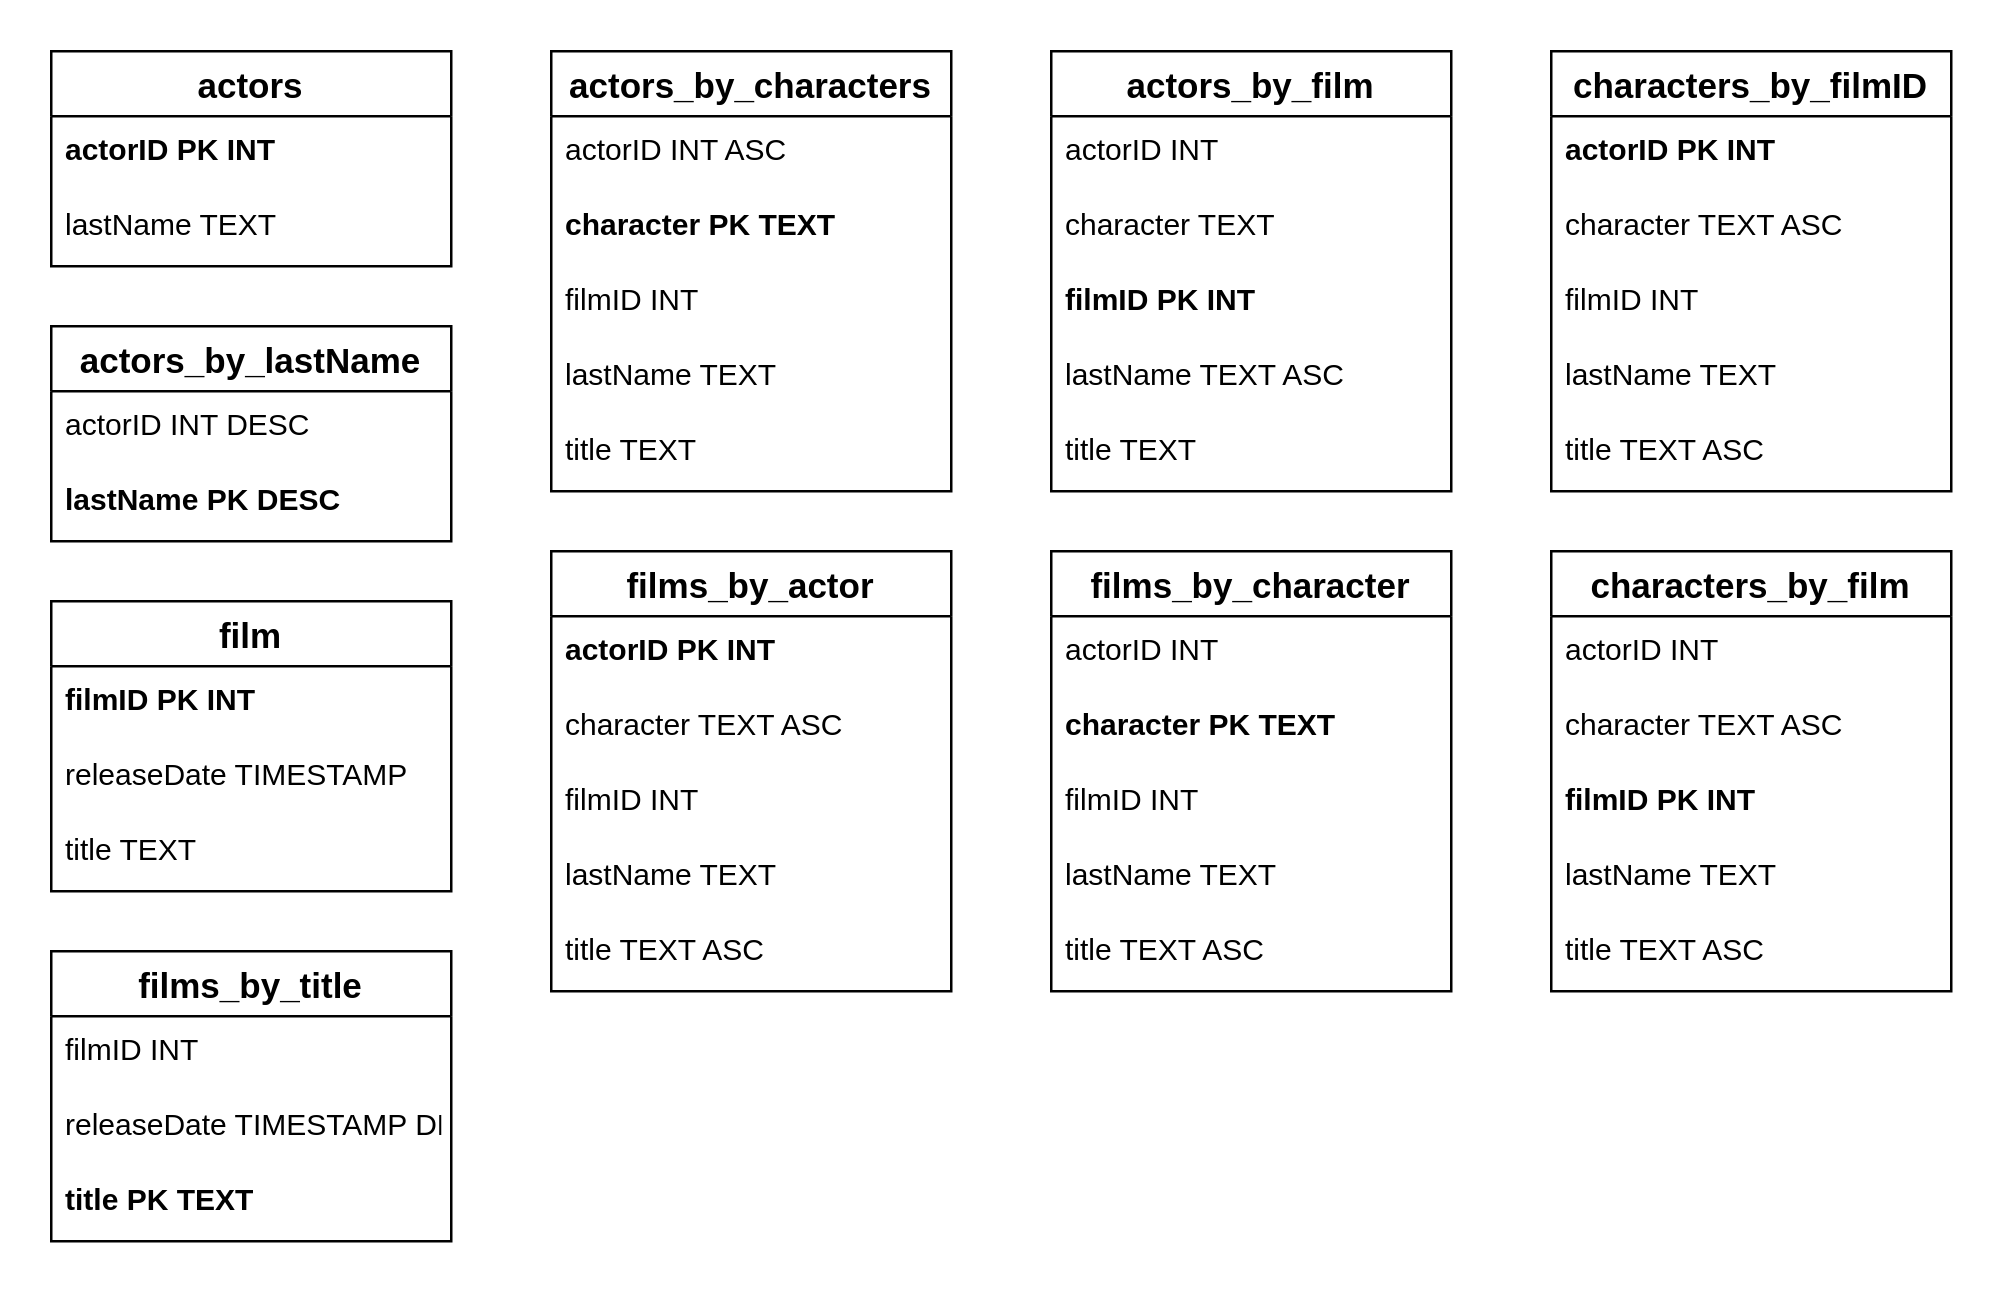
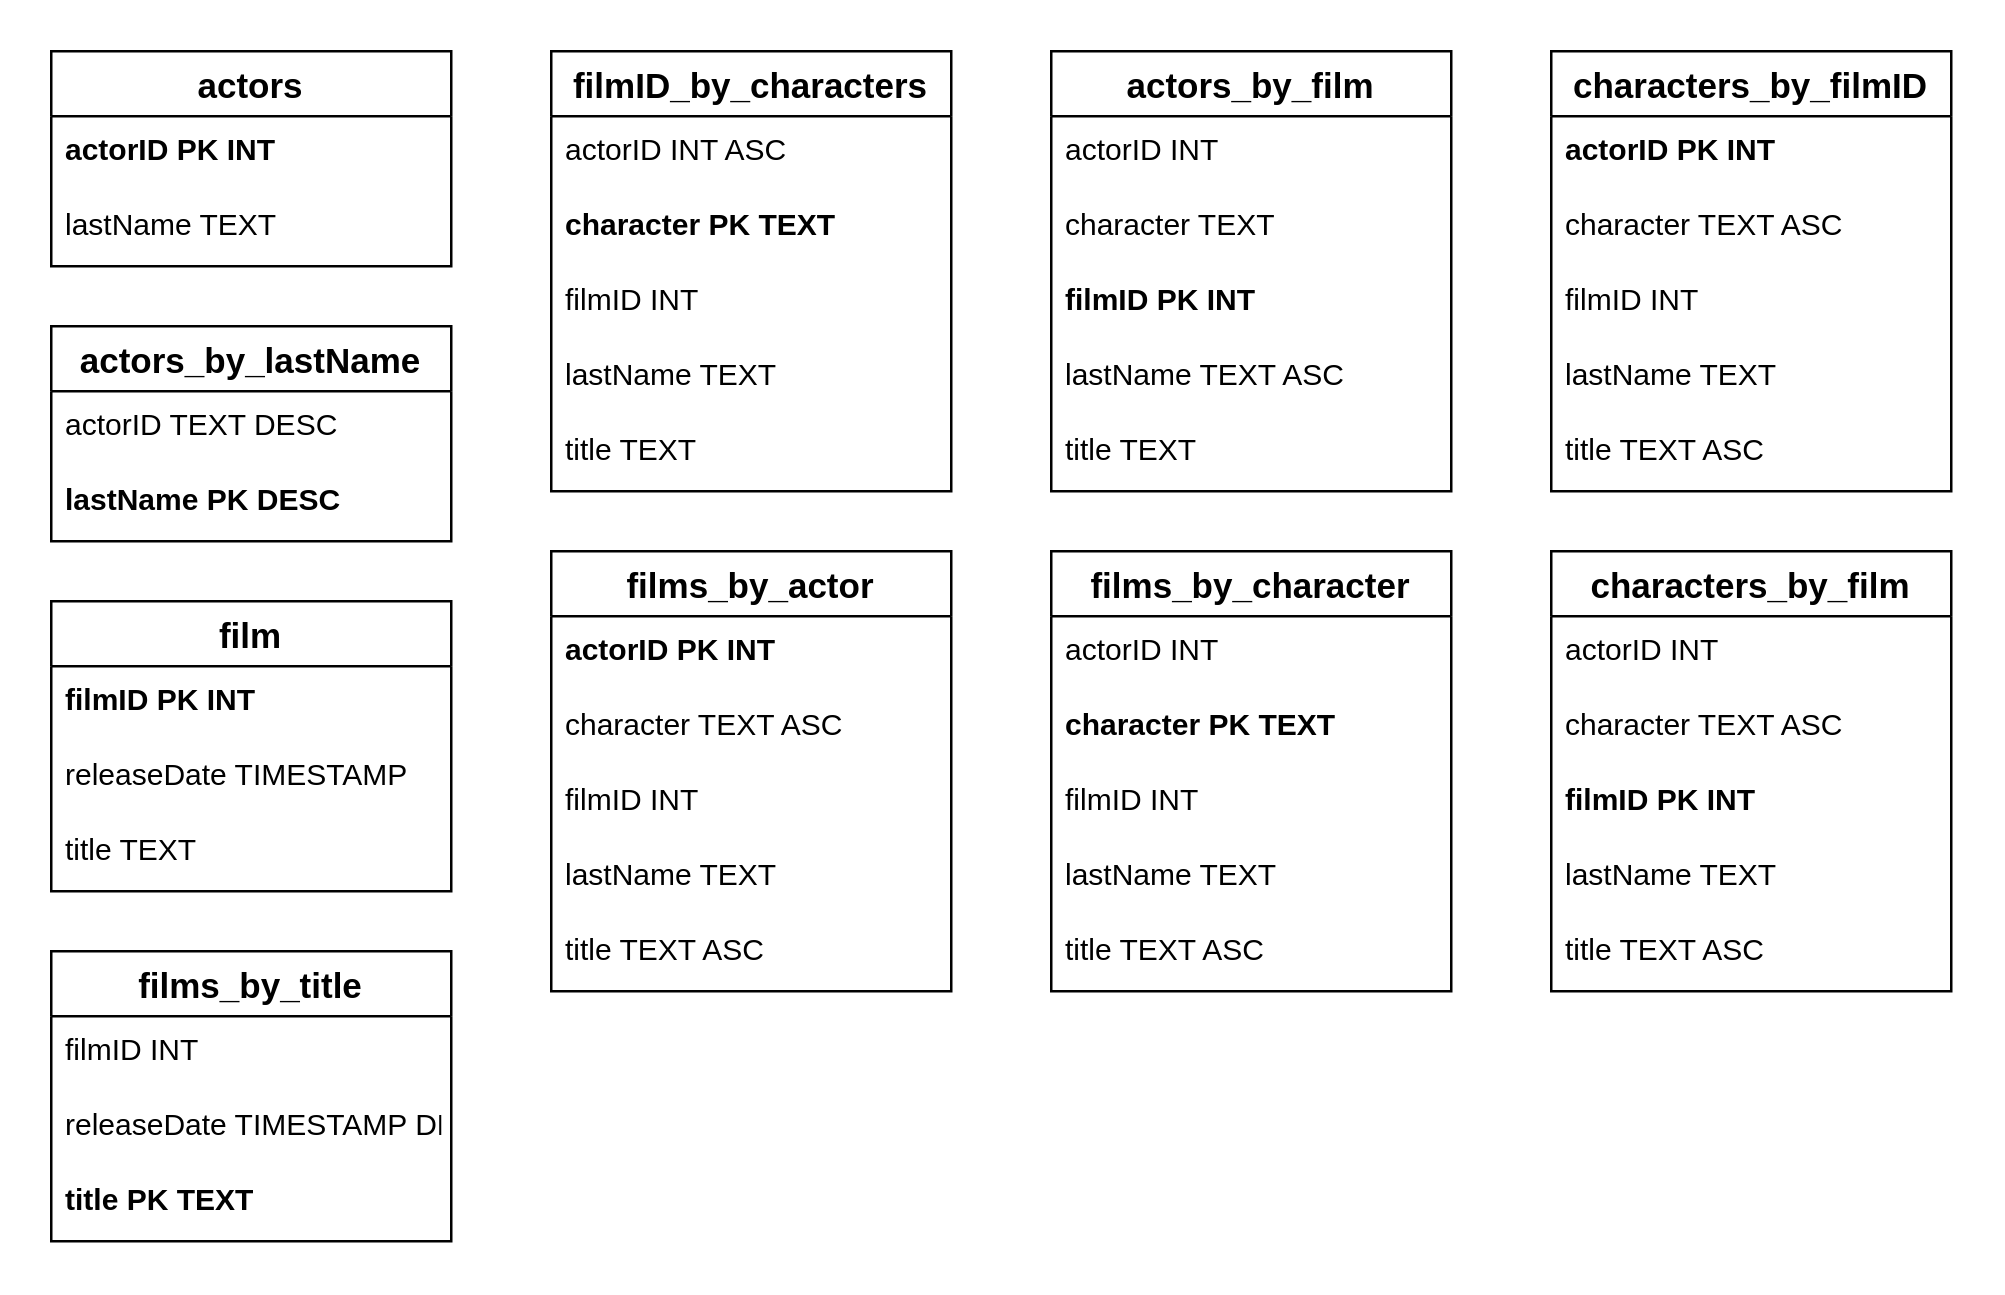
(750, 86) -> (750, 86)
(192, 425) -> (200, 425)
